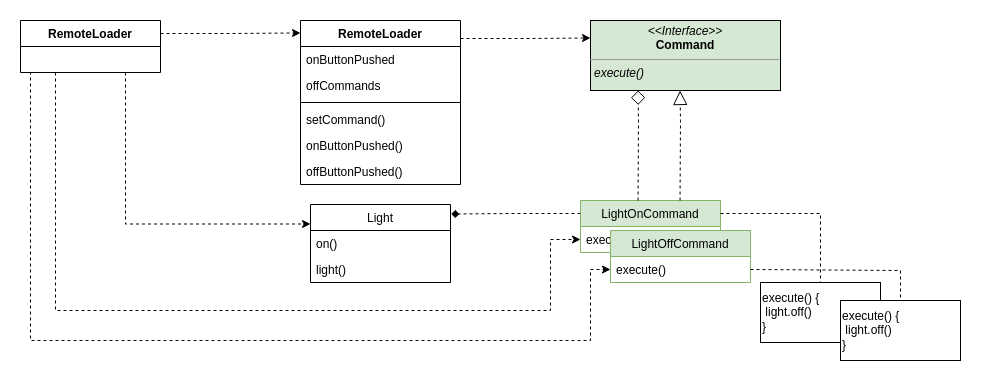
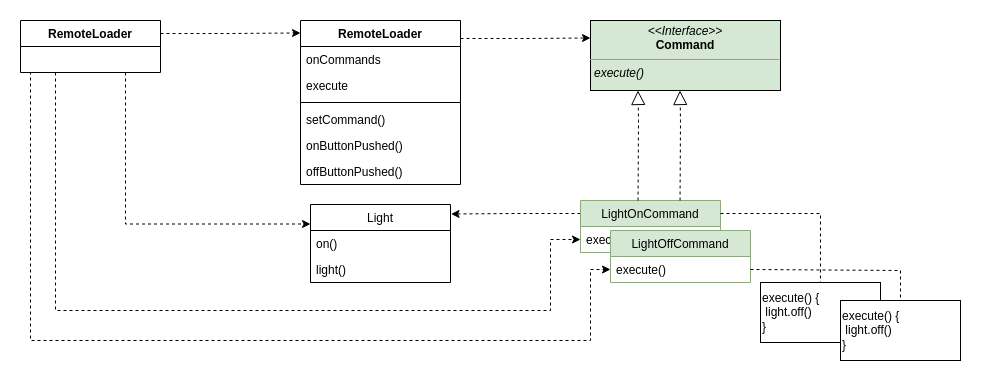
(353, 60) -> (340, 60)
(343, 86) -> (330, 86)
(638, 105) -> (638, 106)
(460, 214) -> (459, 214)
